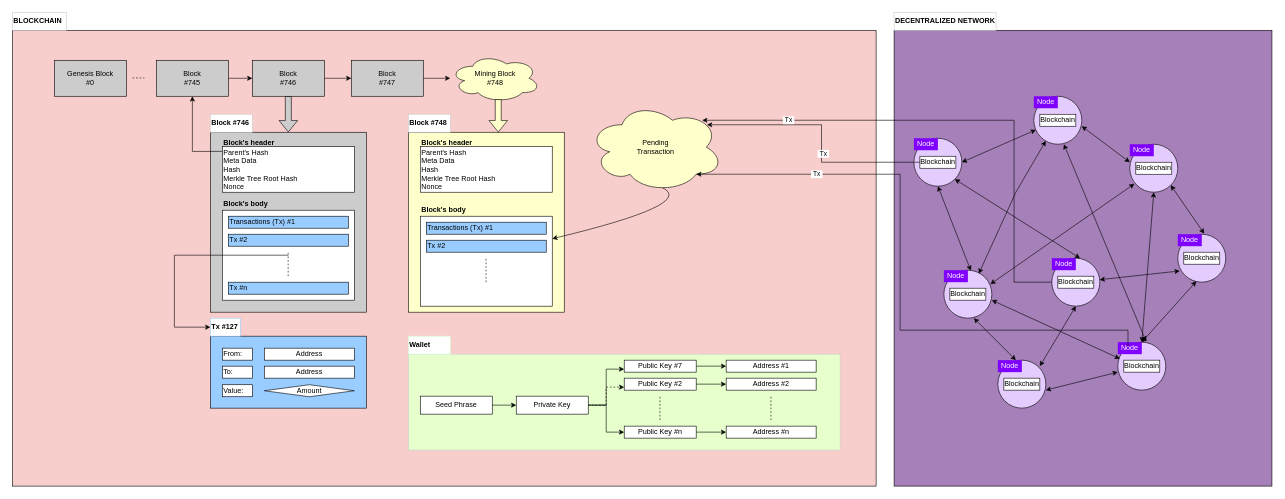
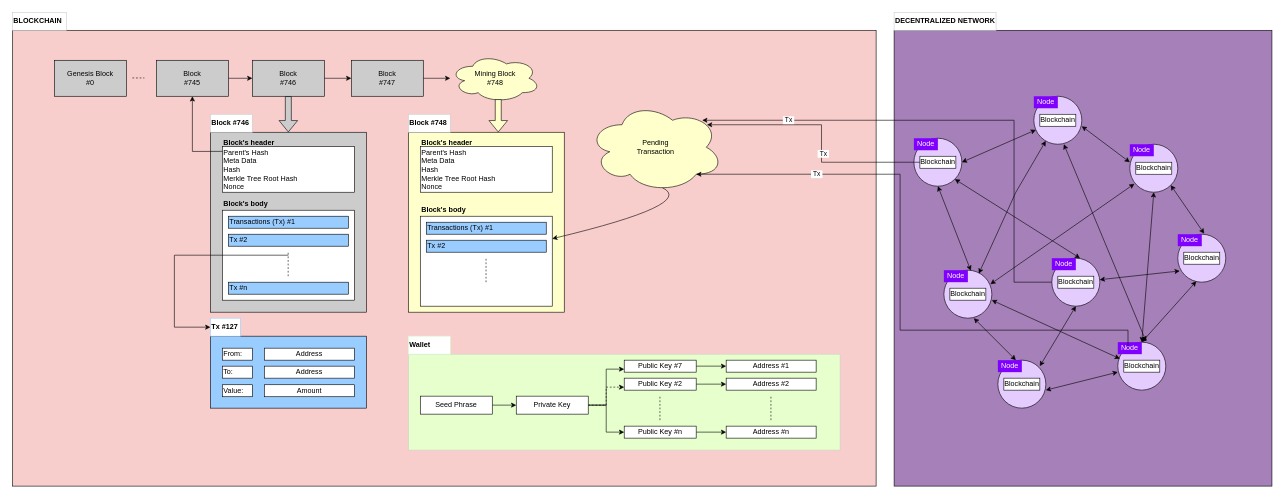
(309, 391) -> (309, 391)
